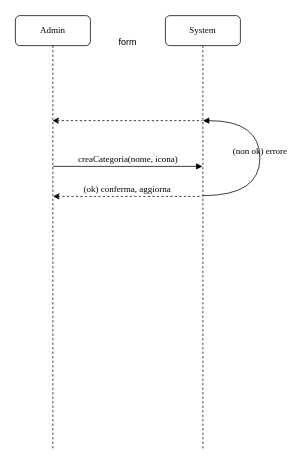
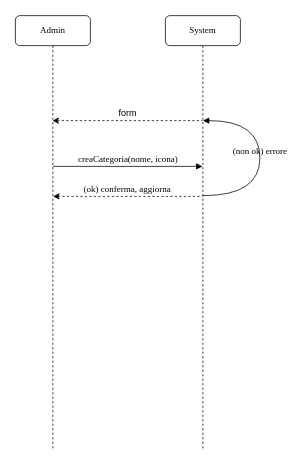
(128, 42) -> (128, 113)
